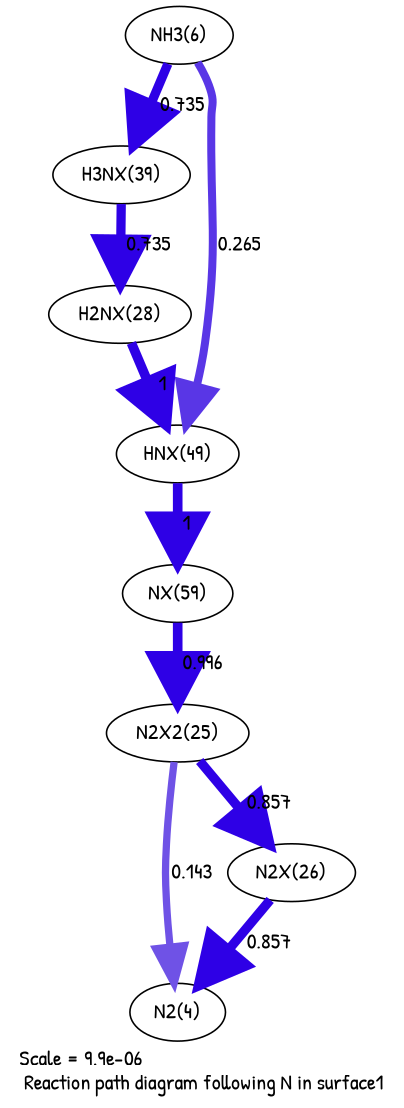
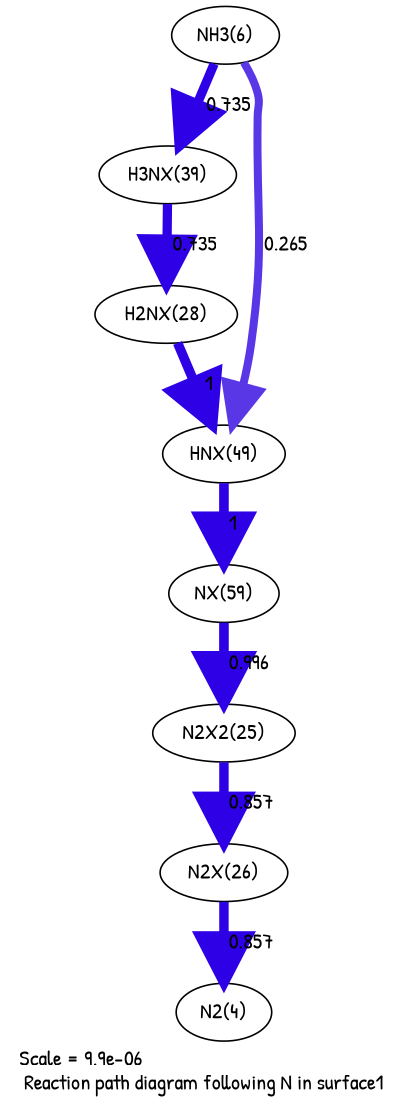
(166, 854) -> none
